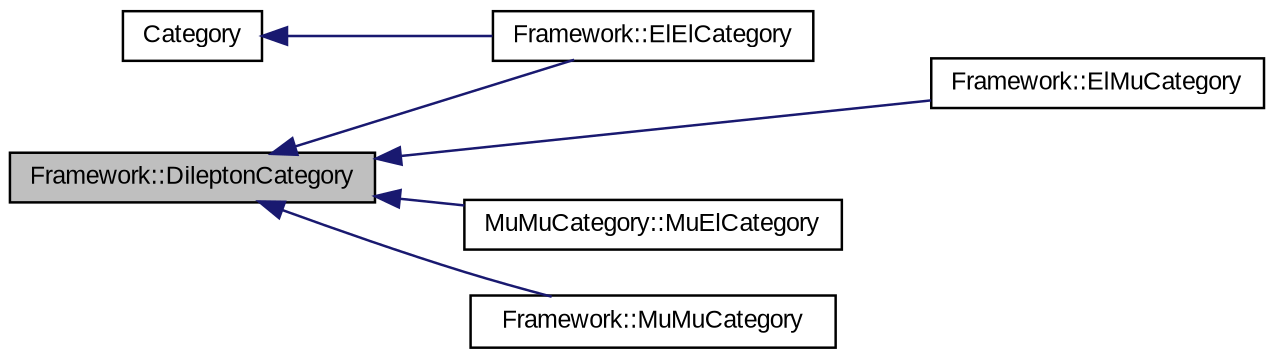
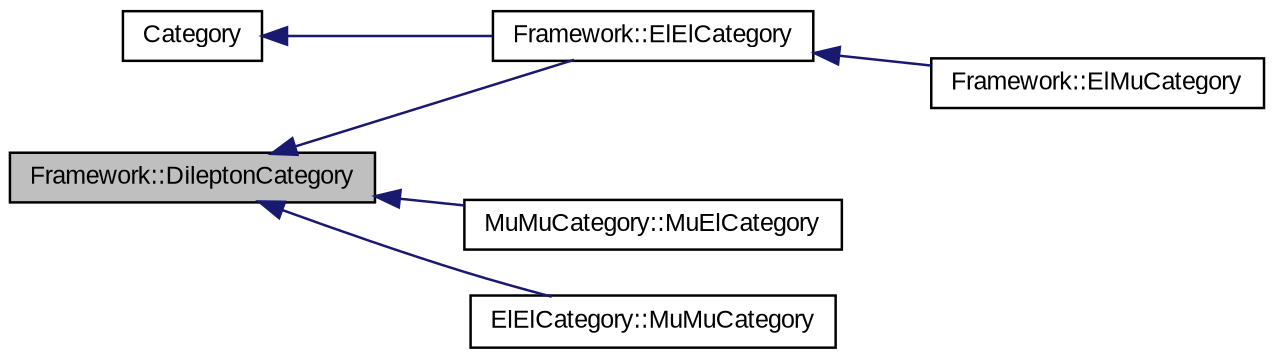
(666, 128) -> (885, 61)
(653, 322) -> (653, 322)
